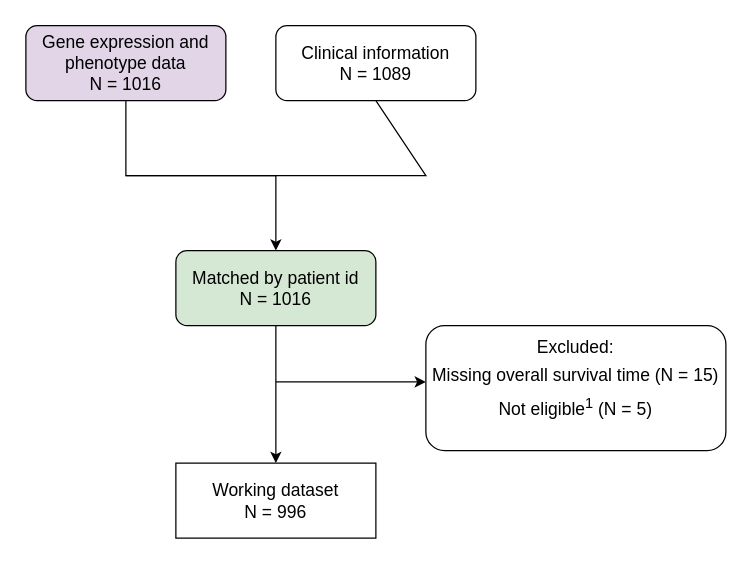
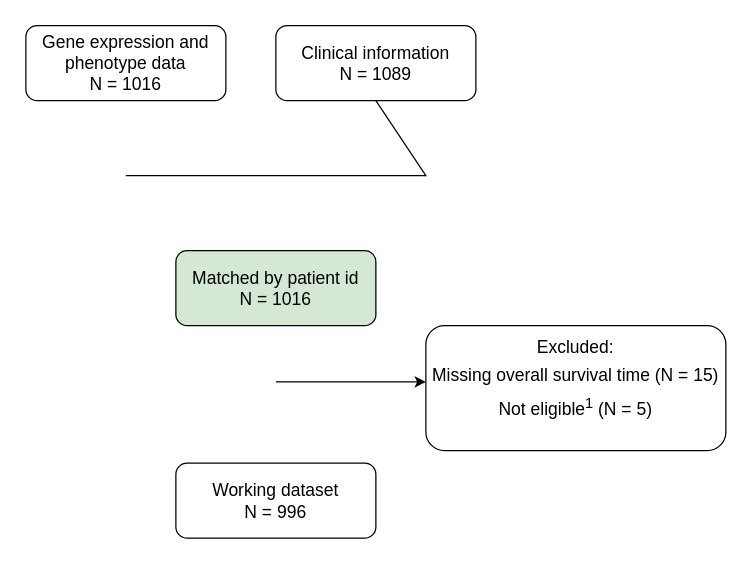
(126, 63) -> (126, 63)
(126, 137) -> none
(276, 390) -> none
(276, 501) -> (276, 501)
